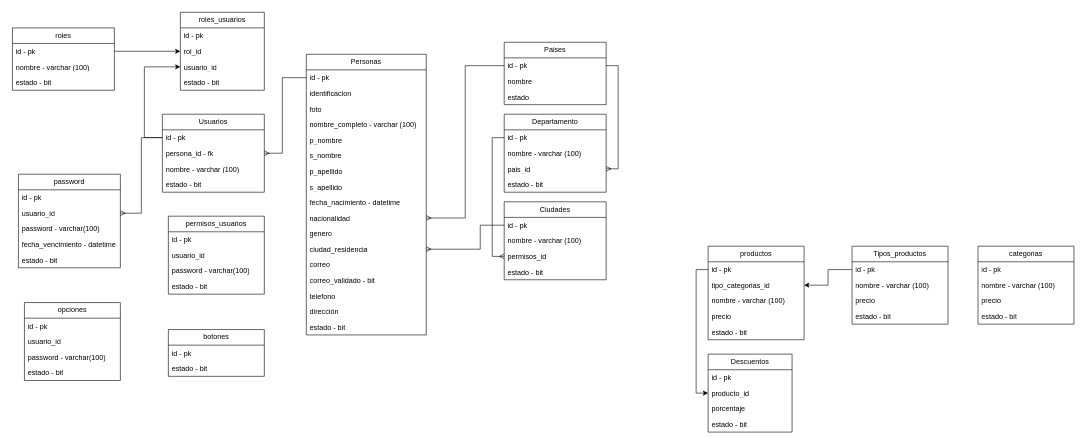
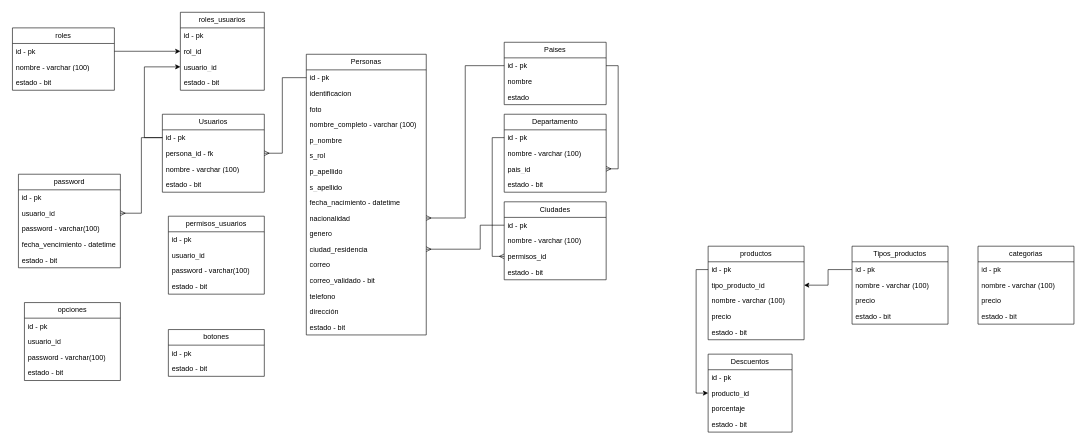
(326, 156) -> (319, 156)
(745, 286) -> (742, 286)
